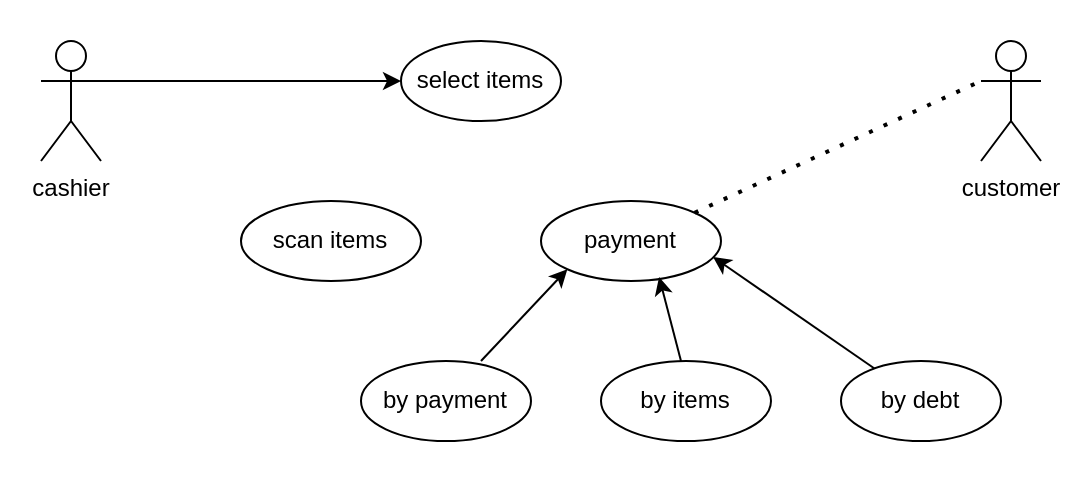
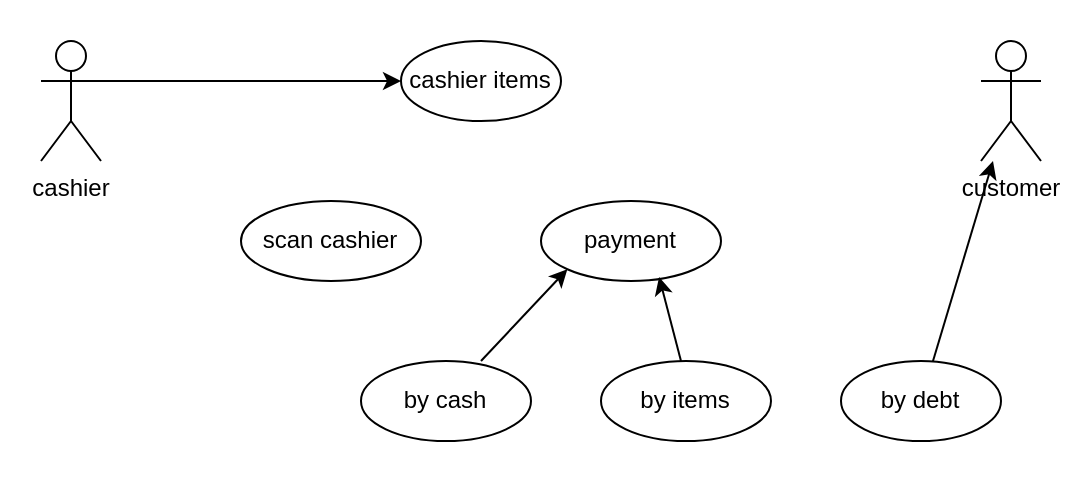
(481, 81) -> (481, 81)
(736, 194) -> none
(331, 241) -> (331, 241)
(799, 317) -> (961, 267)
(446, 401) -> (446, 401)
